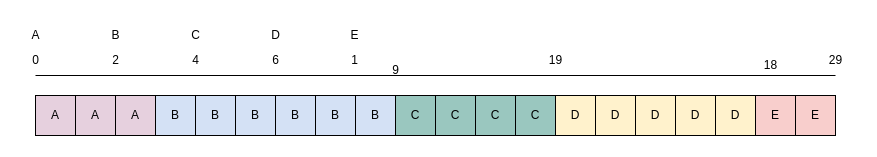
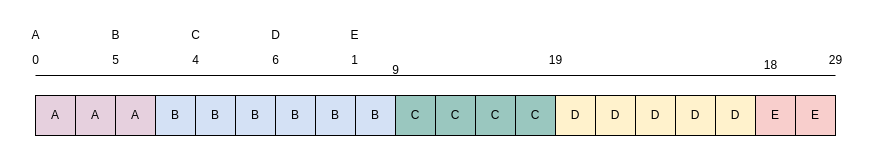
(116, 61) -> (116, 61)
